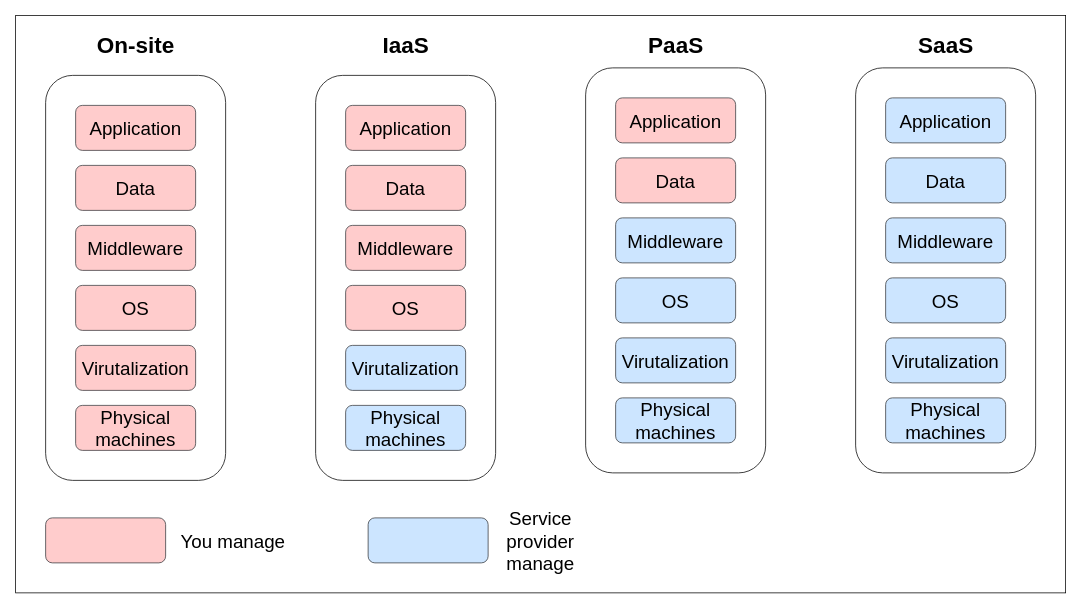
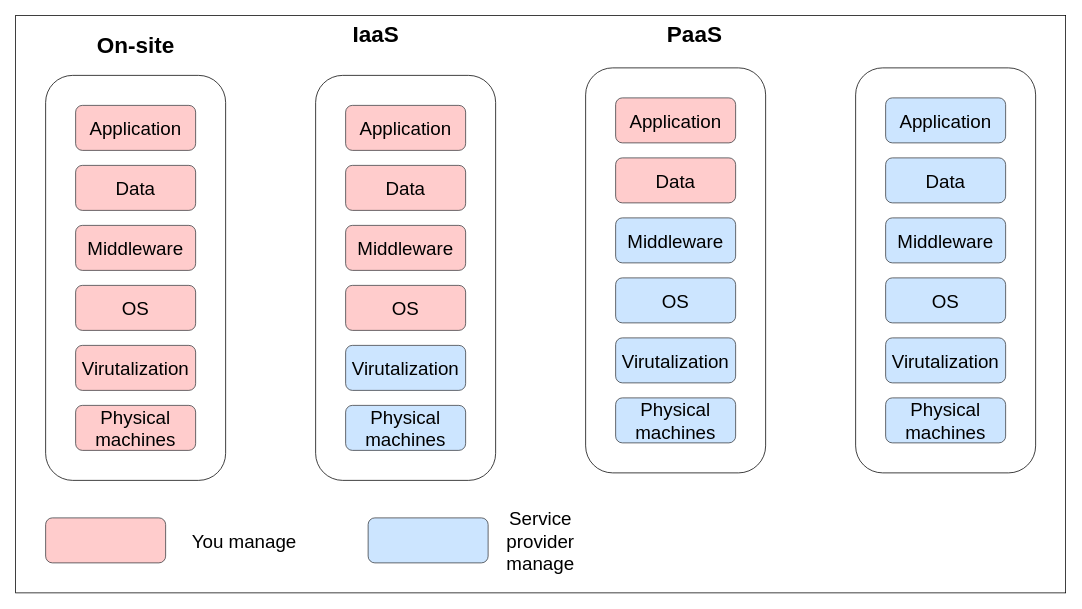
(405, 45) -> (375, 34)
(675, 45) -> (694, 34)
(945, 45) -> none
(233, 540) -> (244, 540)
